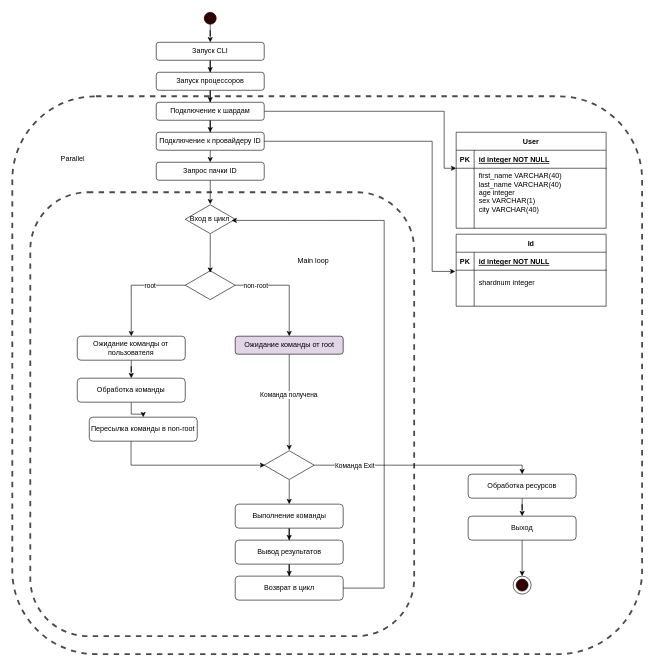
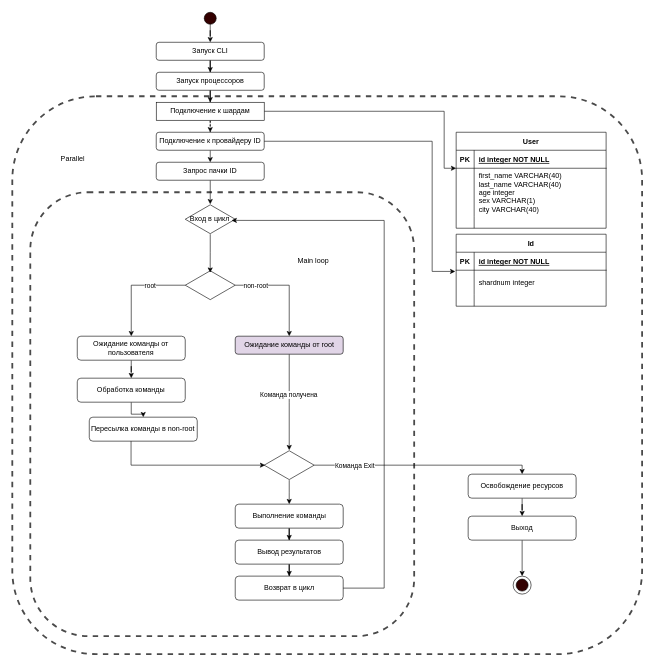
(210, 111) -> (210, 111)
(210, 128) -> (210, 128)
(522, 486) -> (522, 486)
